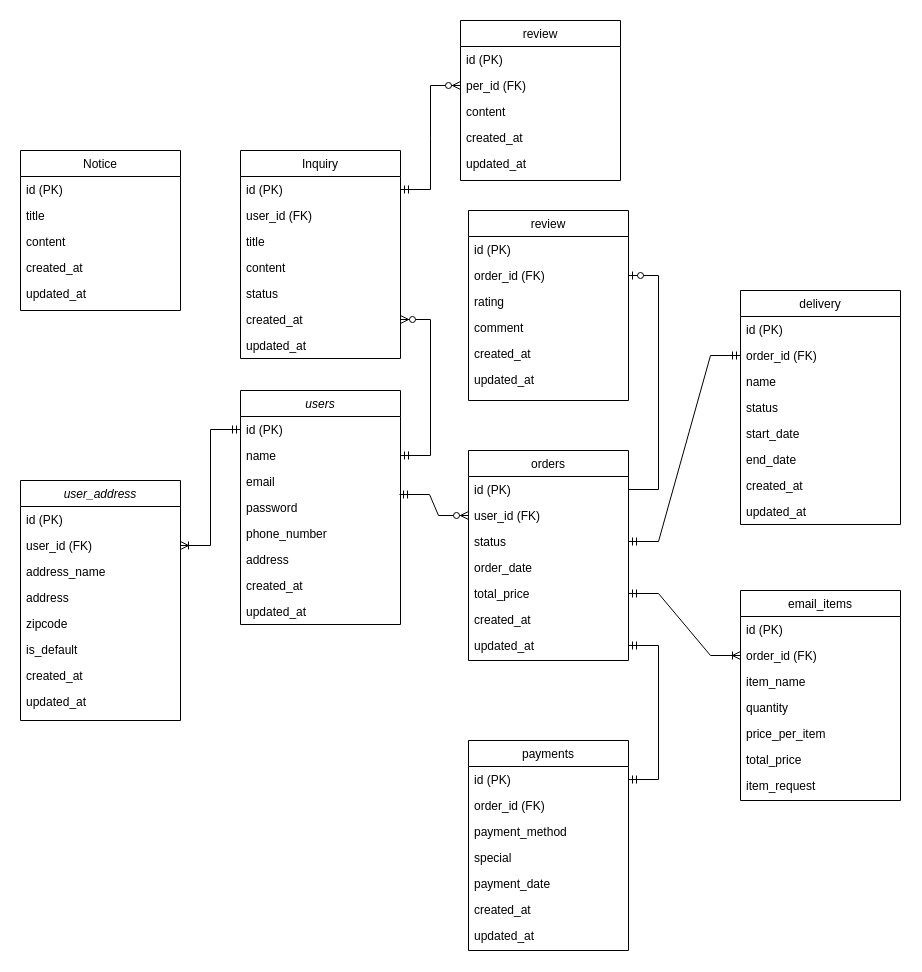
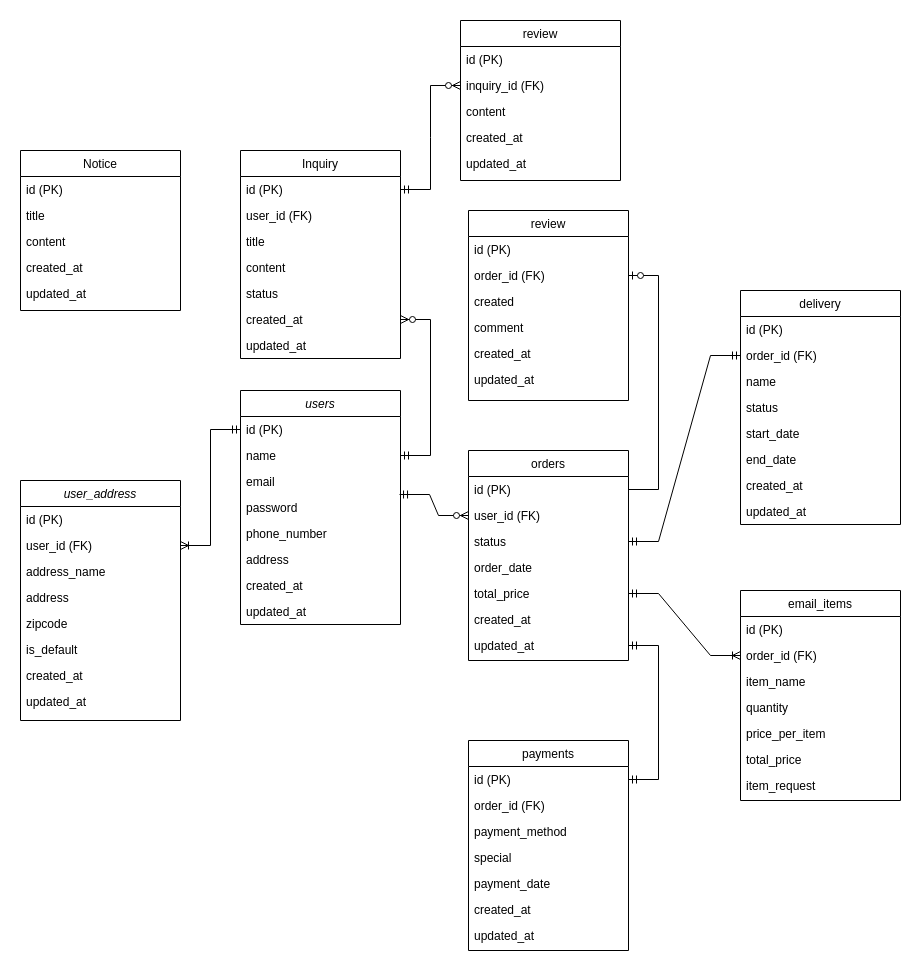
(500, 86) -> (510, 86)
(493, 302) -> (498, 302)
